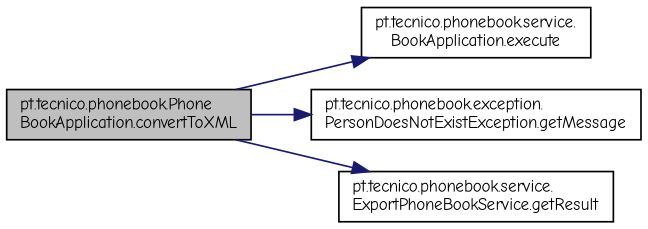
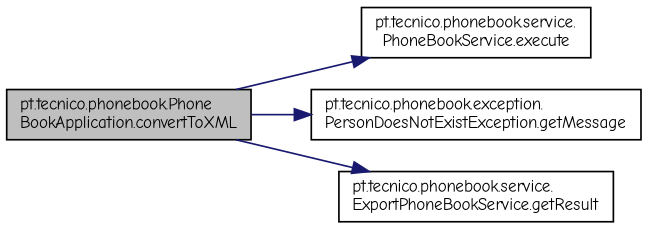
(476, 33) -> (476, 33)
